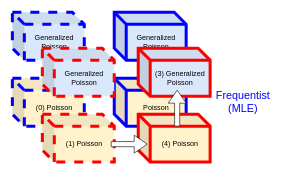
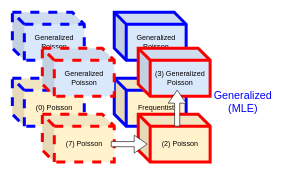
(243, 102) -> (243, 102)
(156, 108) -> (156, 108)
(84, 144) -> (84, 144)
(180, 144) -> (180, 144)
